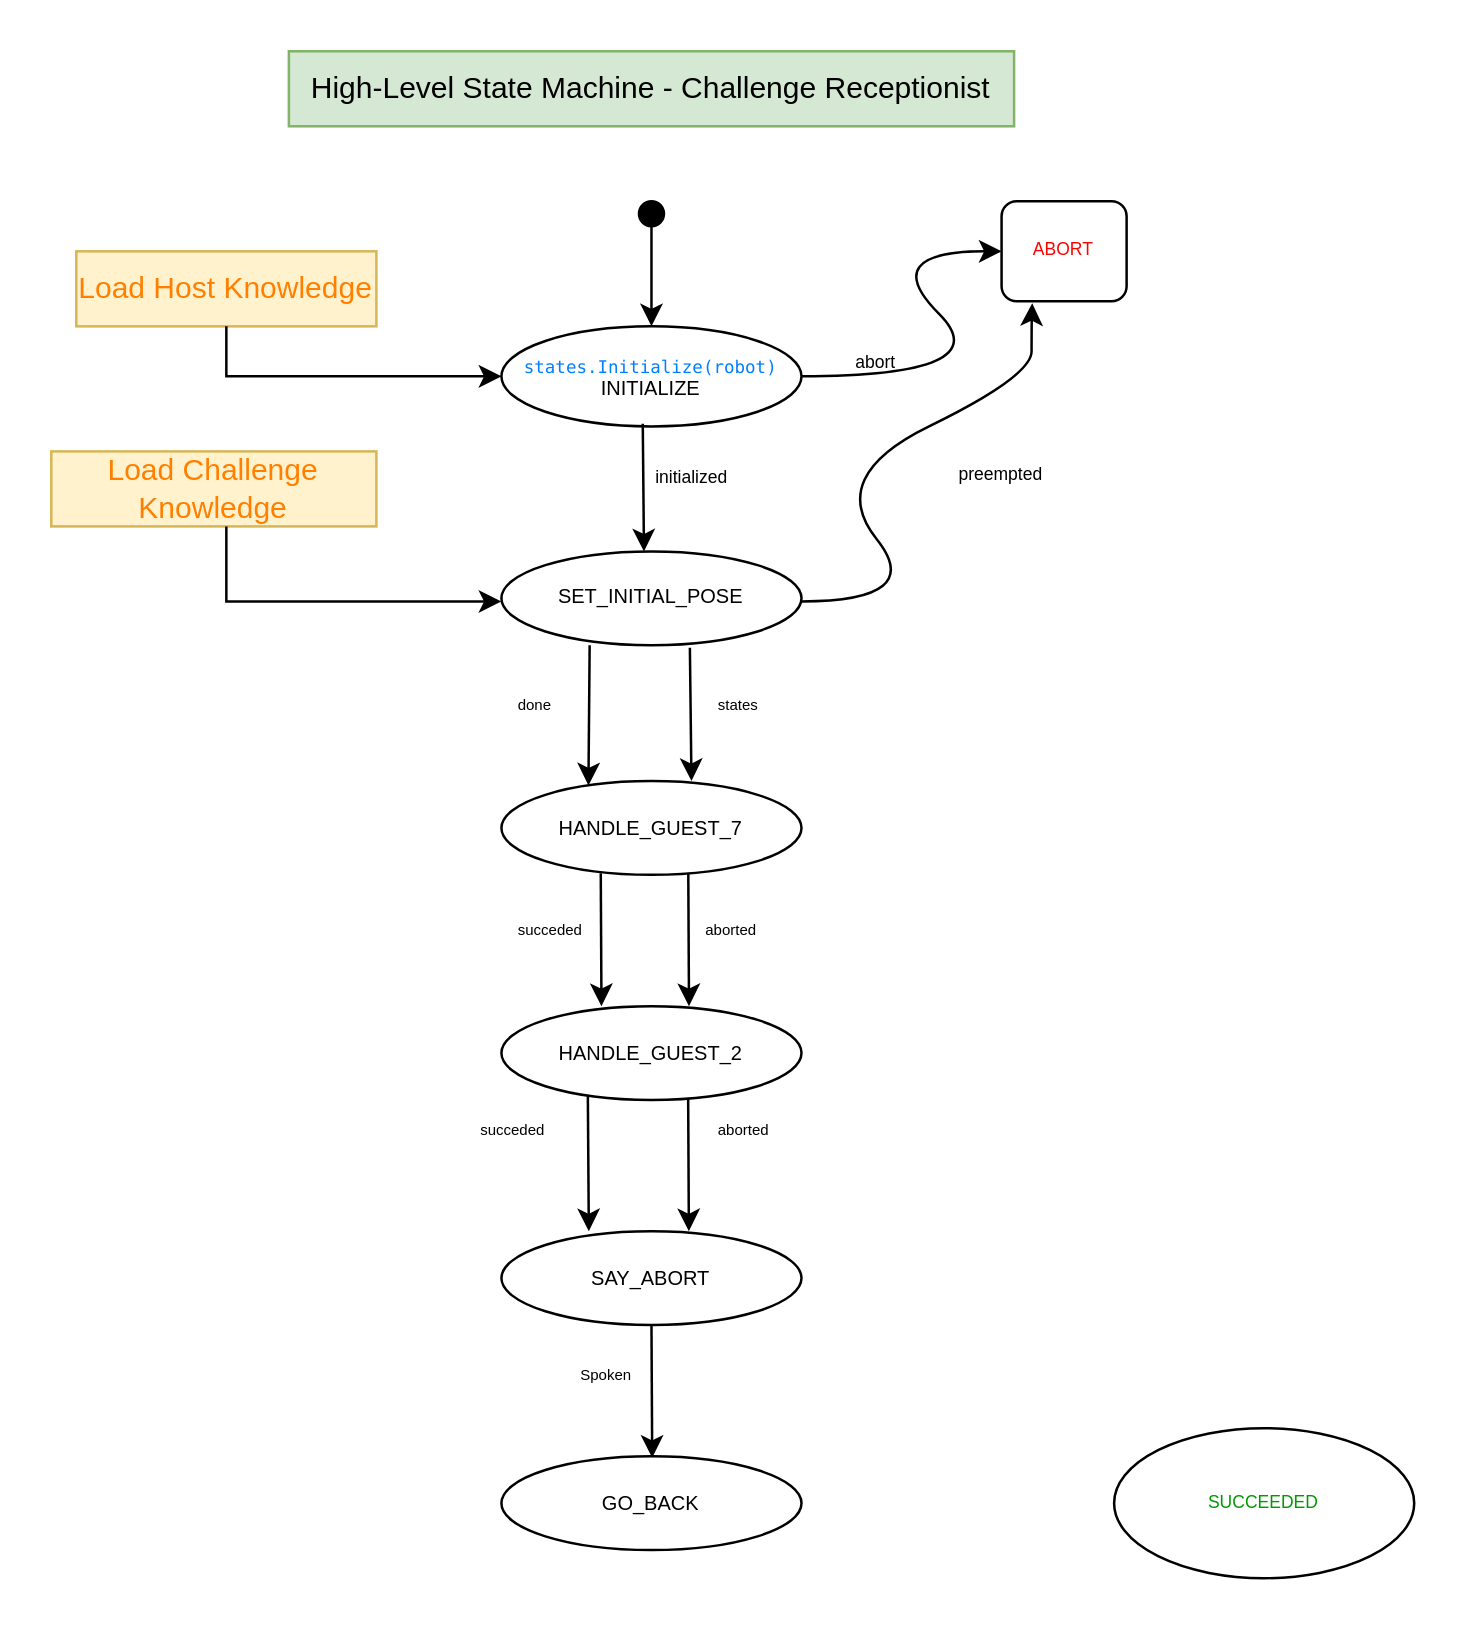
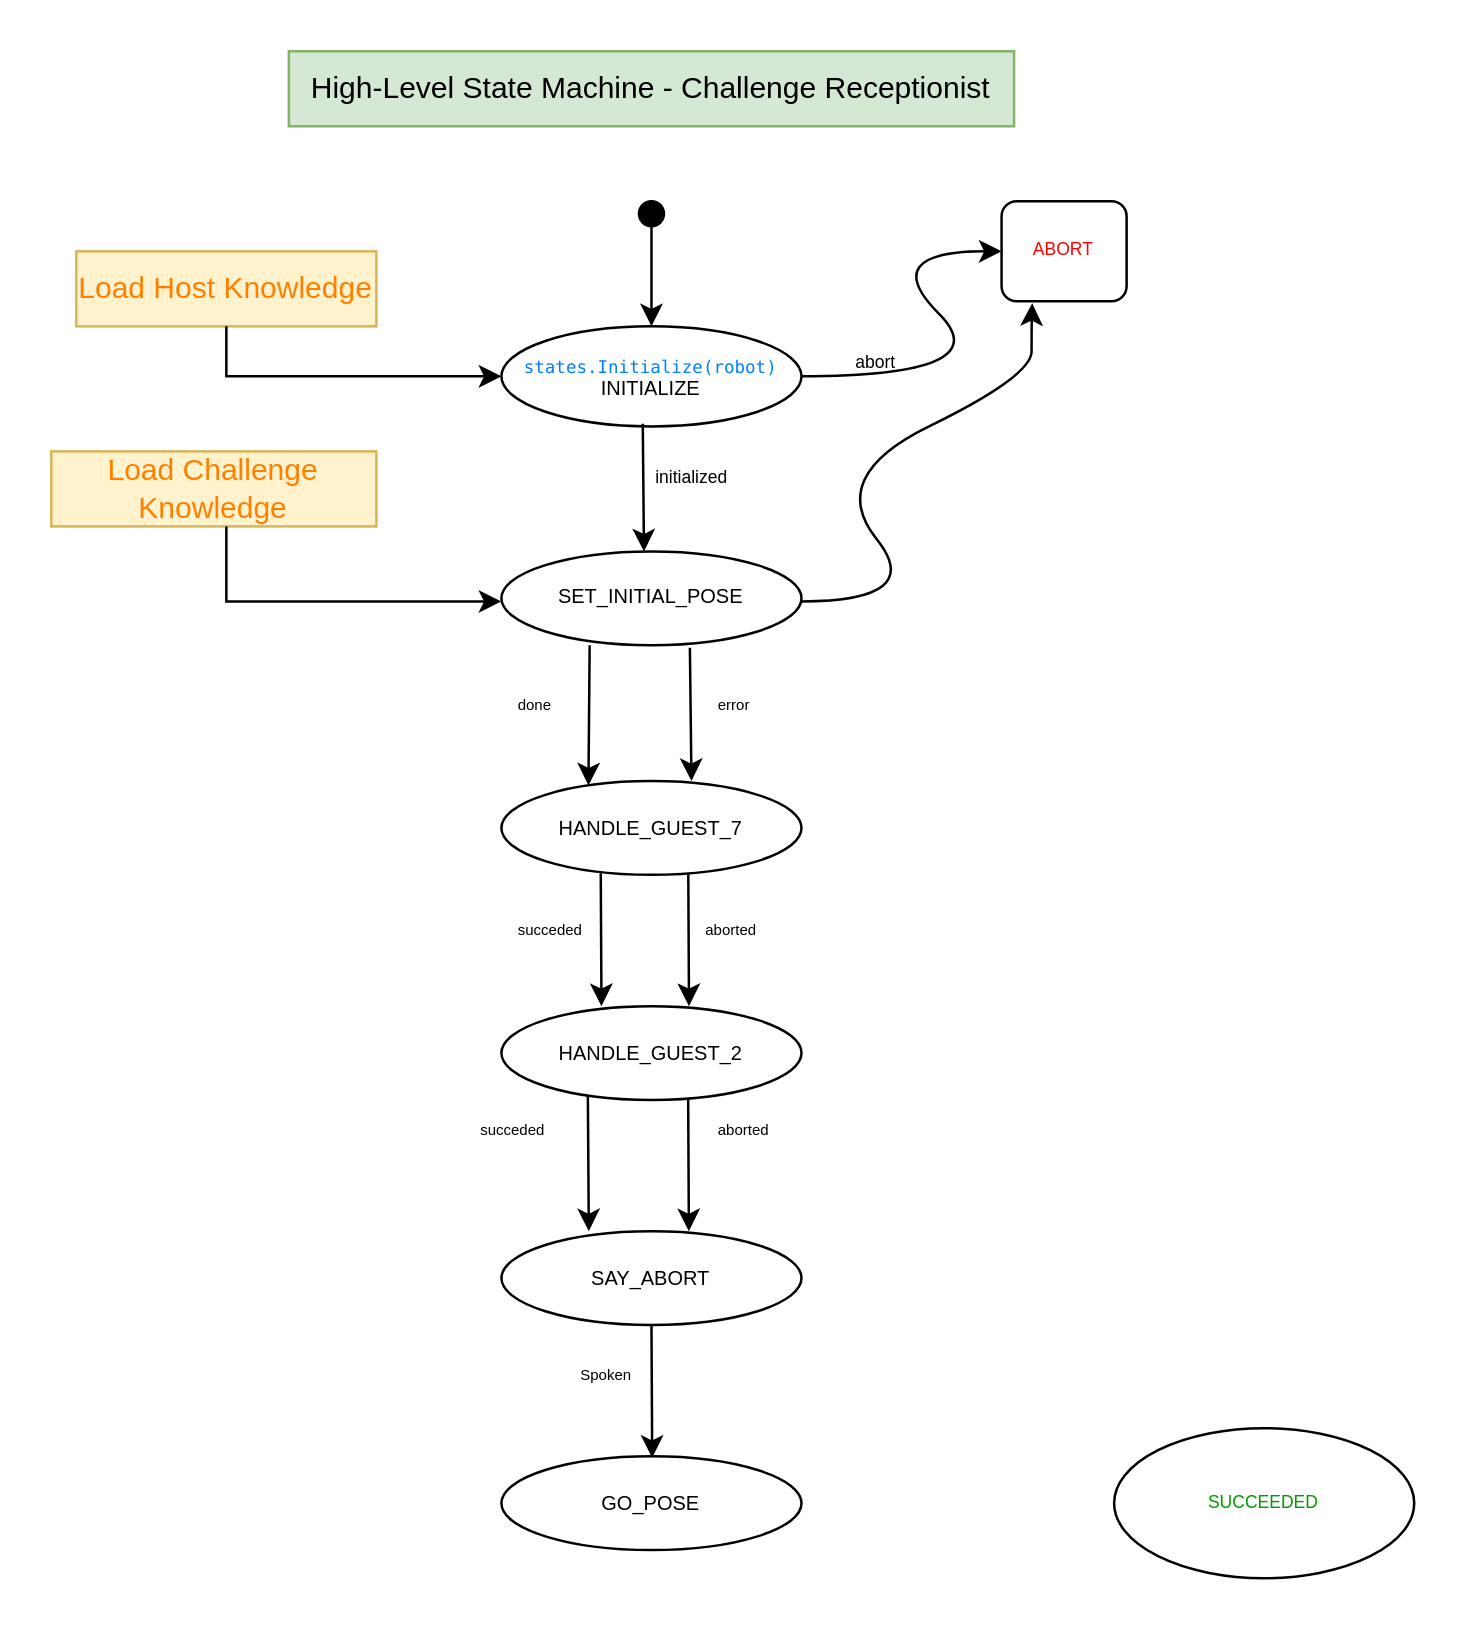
(1001, 476) -> none
(744, 708) -> (740, 708)
(651, 1504) -> (651, 1504)
